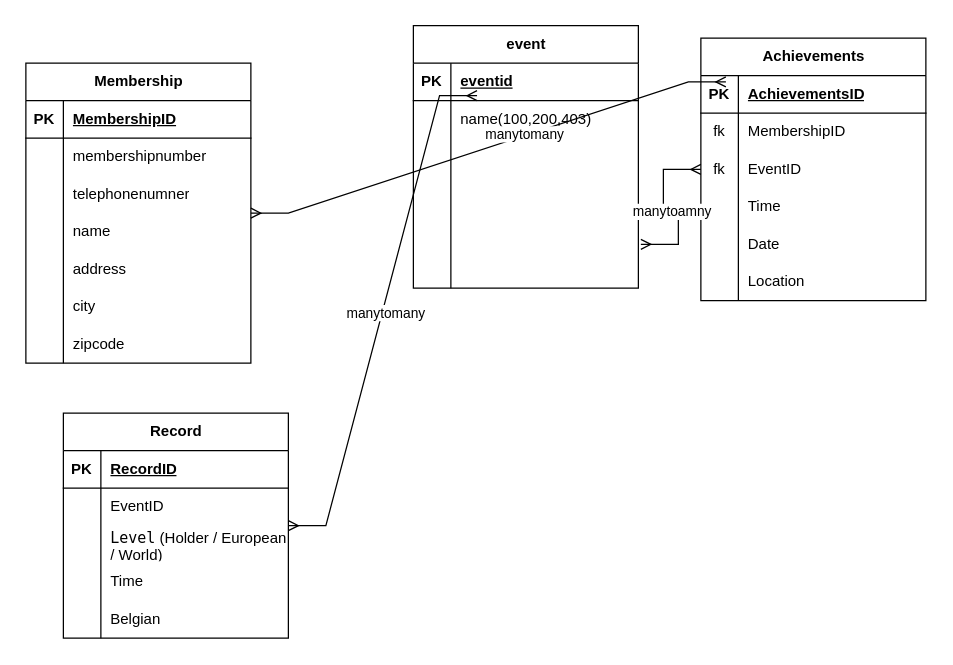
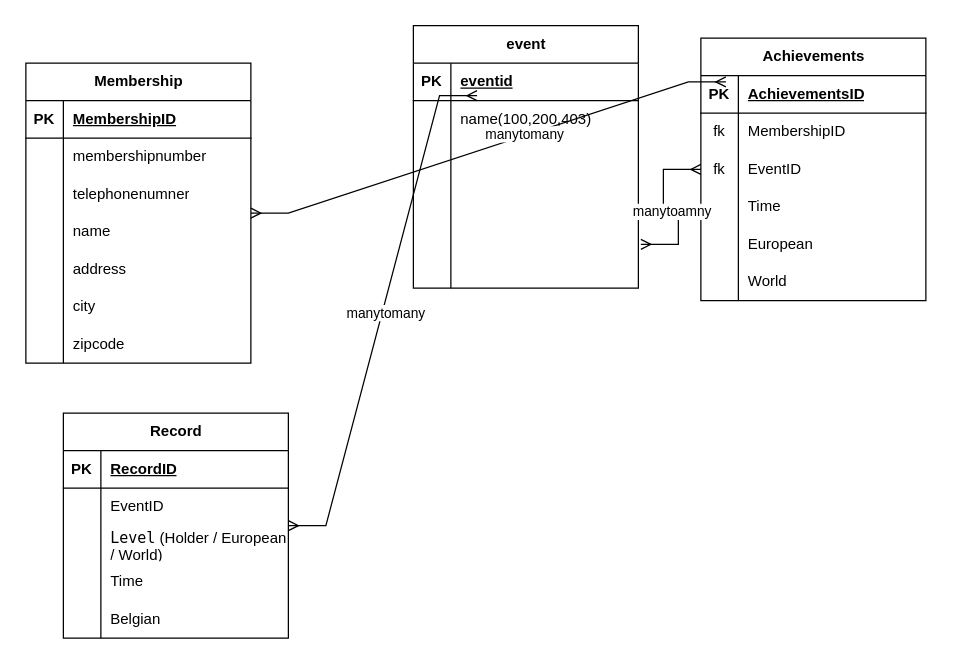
(765, 244) -> (782, 244)
(780, 282) -> (767, 282)
